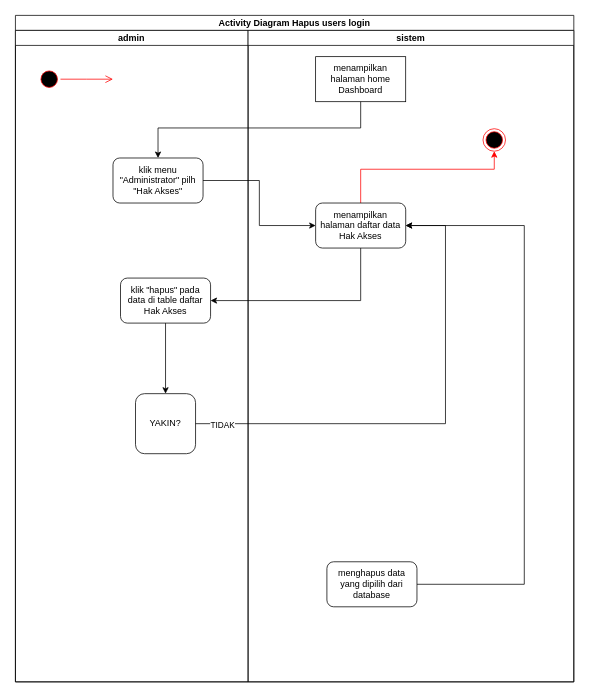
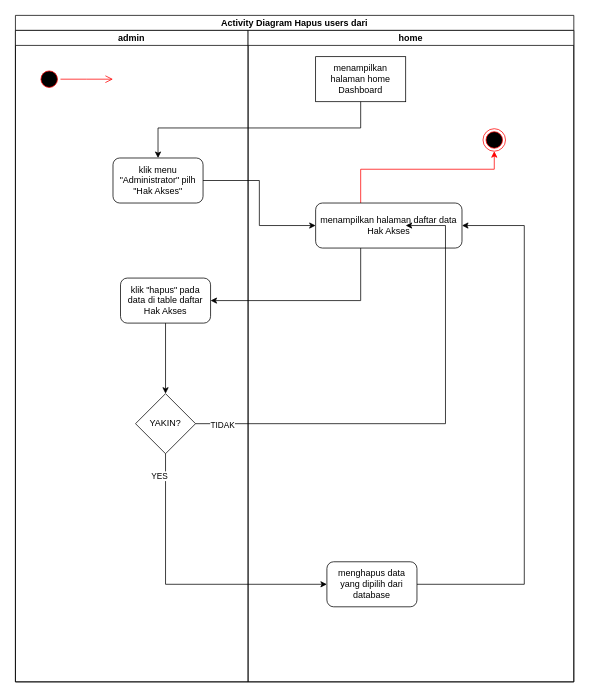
(294, 23) -> (294, 23)
(410, 38) -> (410, 38)
(360, 225) -> (389, 225)
(165, 423) -> (165, 423)
none -> (178, 584)
